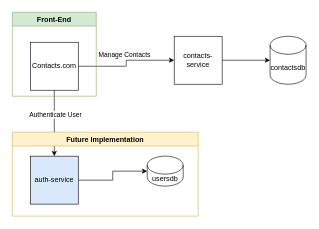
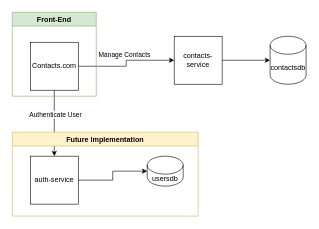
(54, 180) -> (54, 180)
